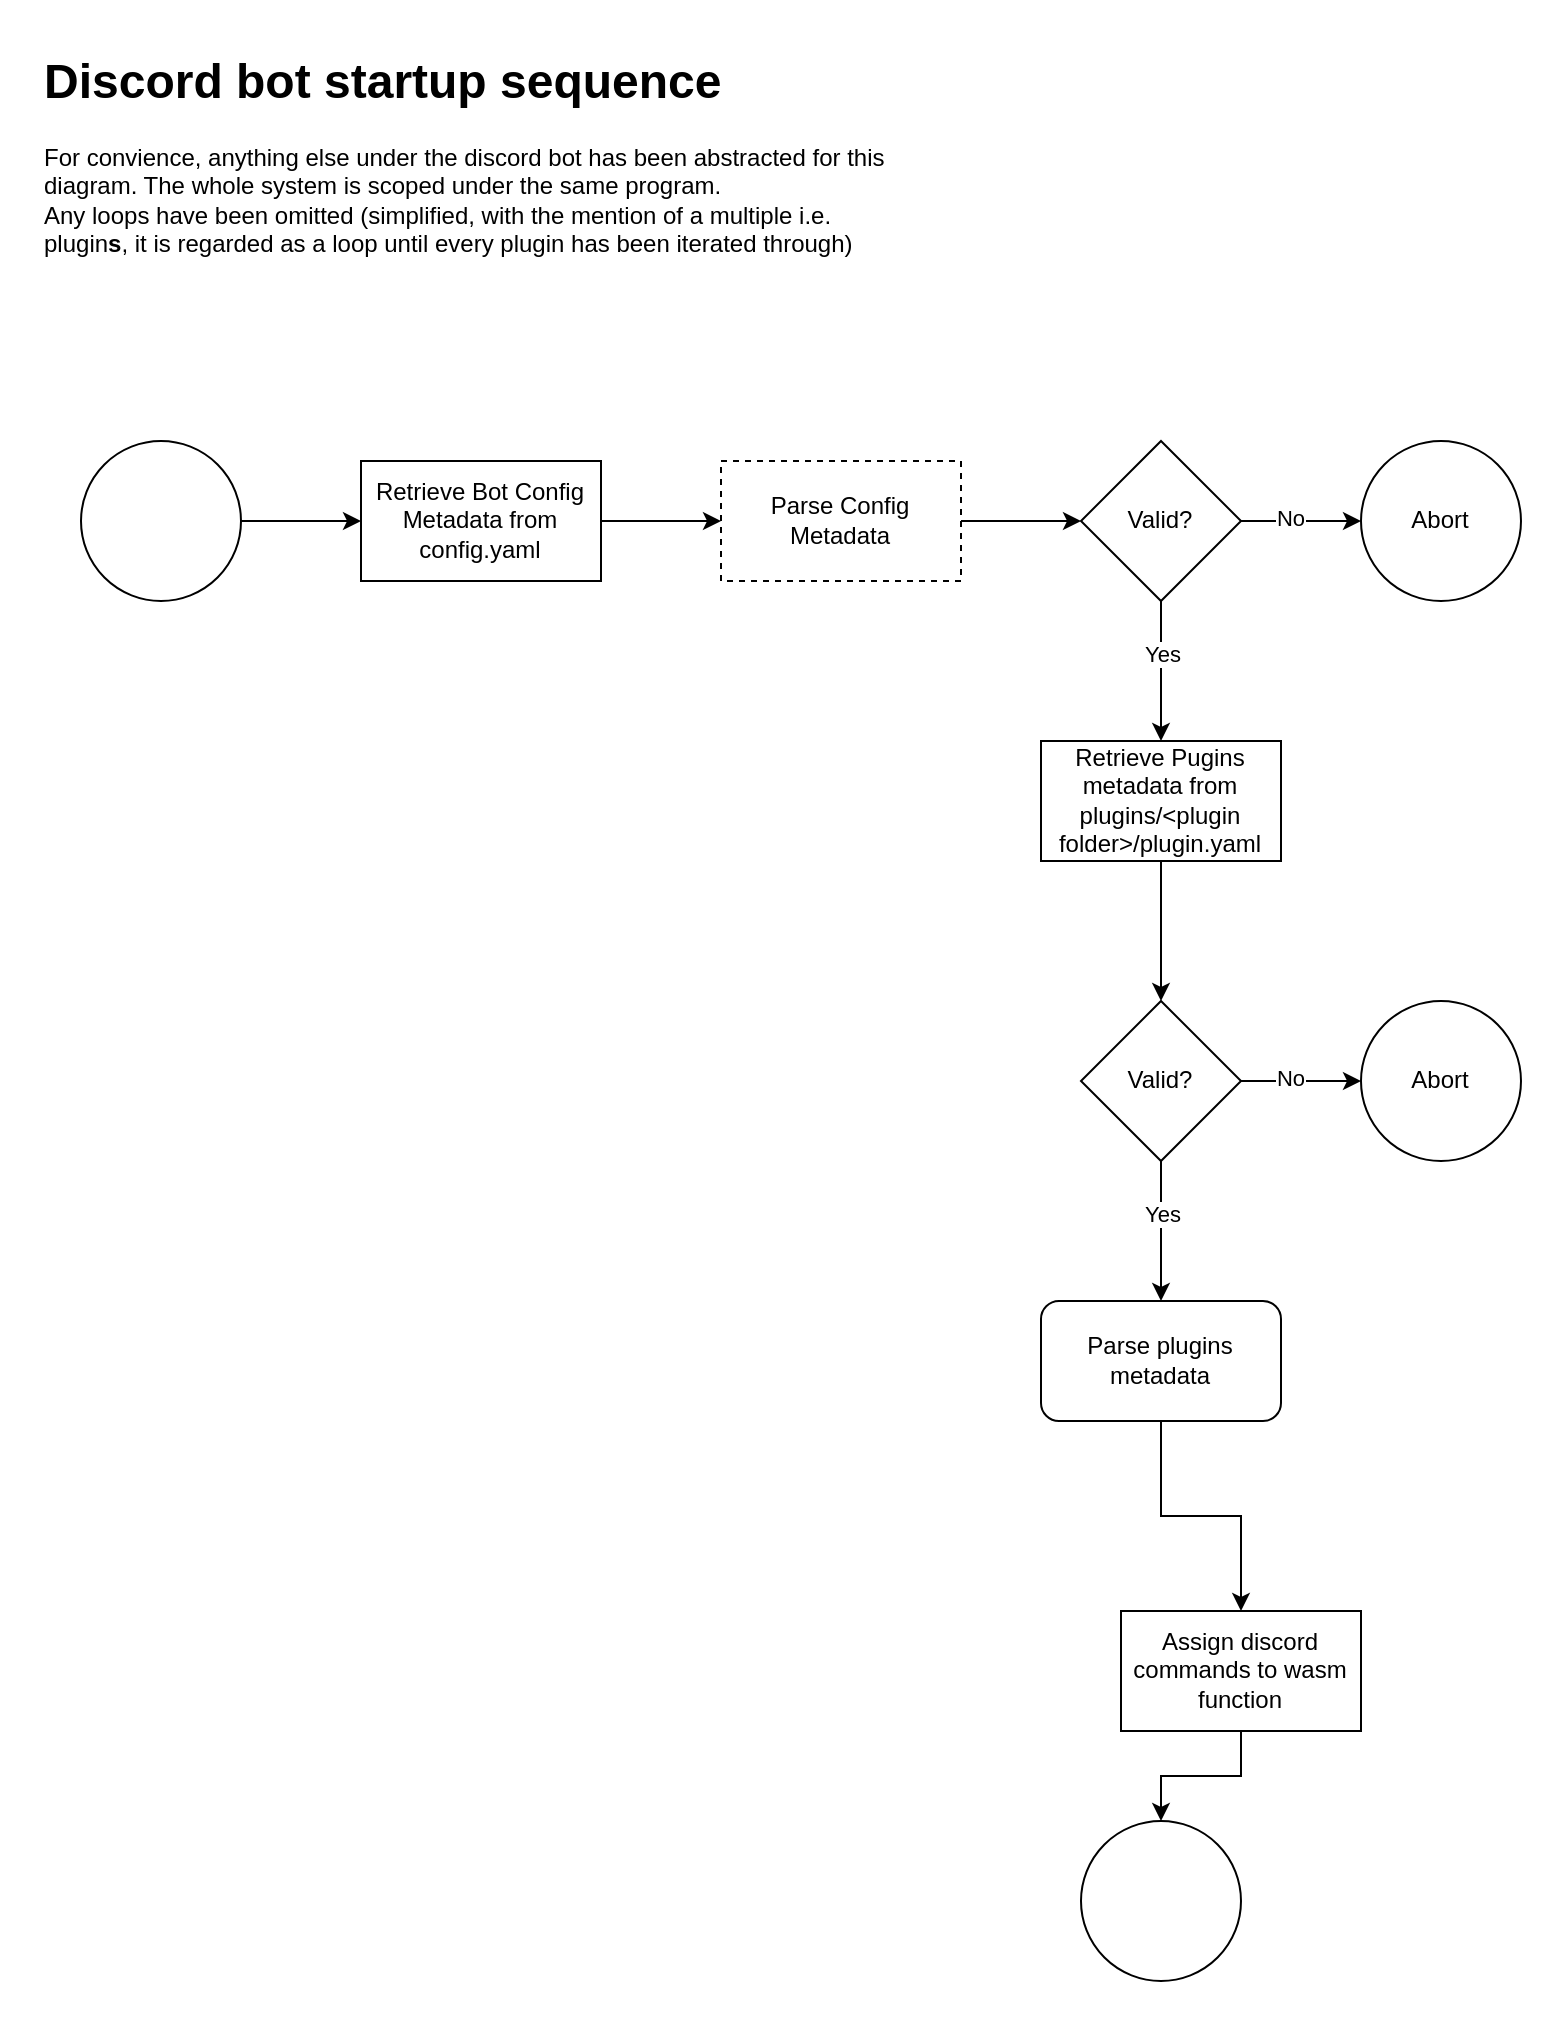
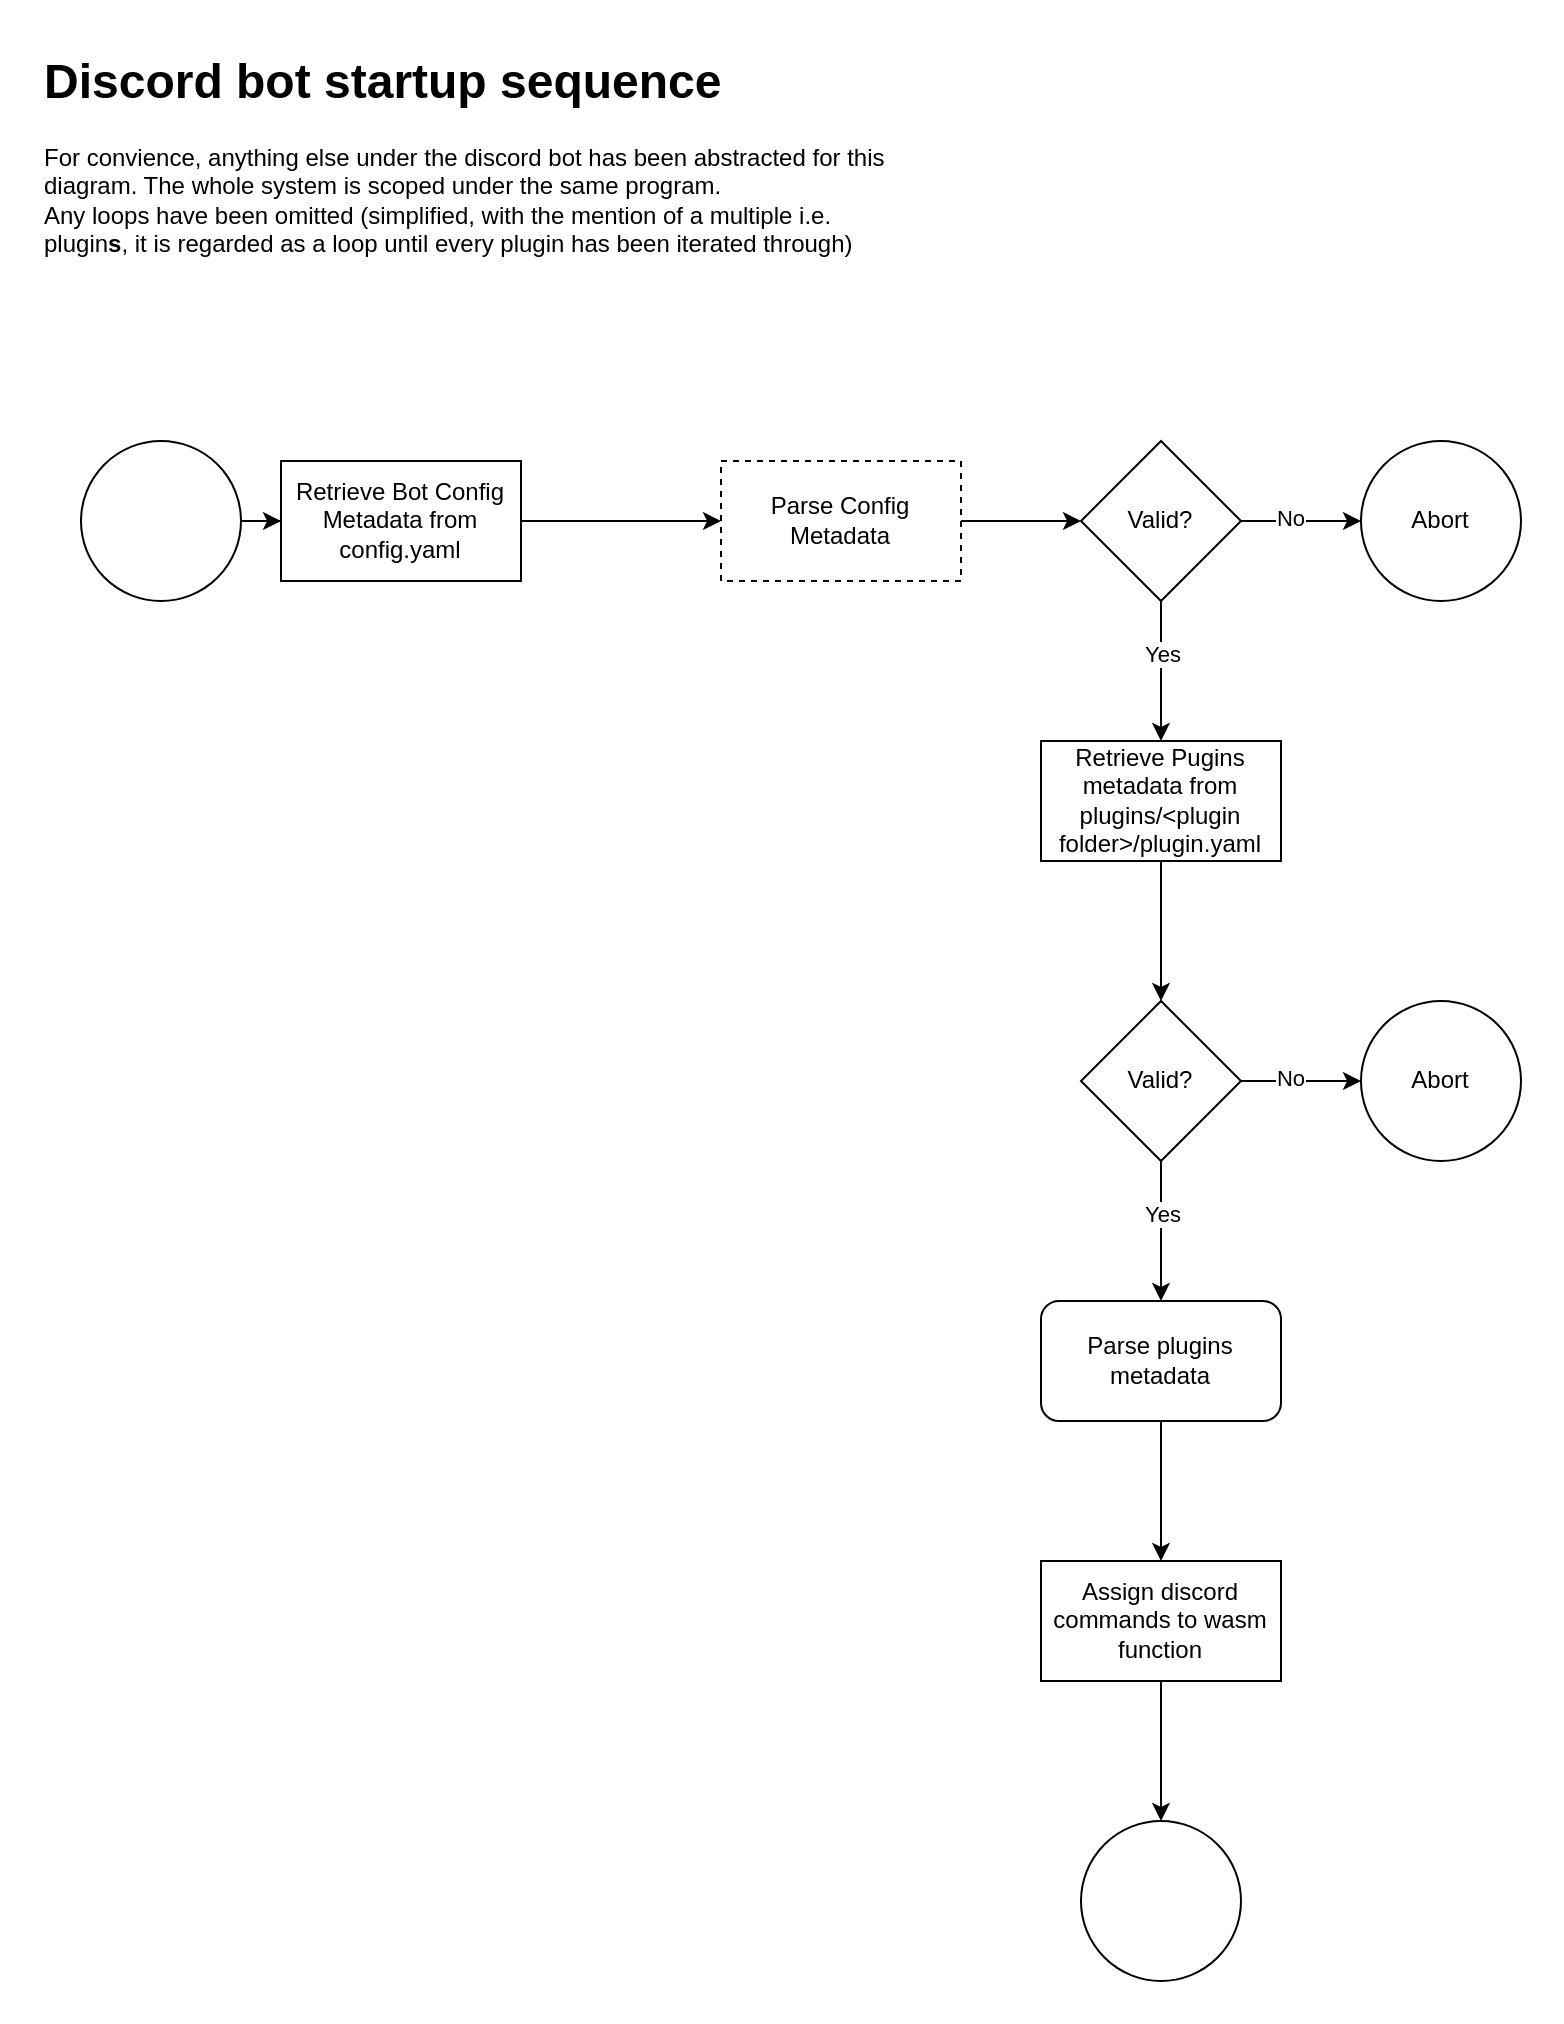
(481, 521) -> (401, 521)
(1241, 1671) -> (1161, 1621)
